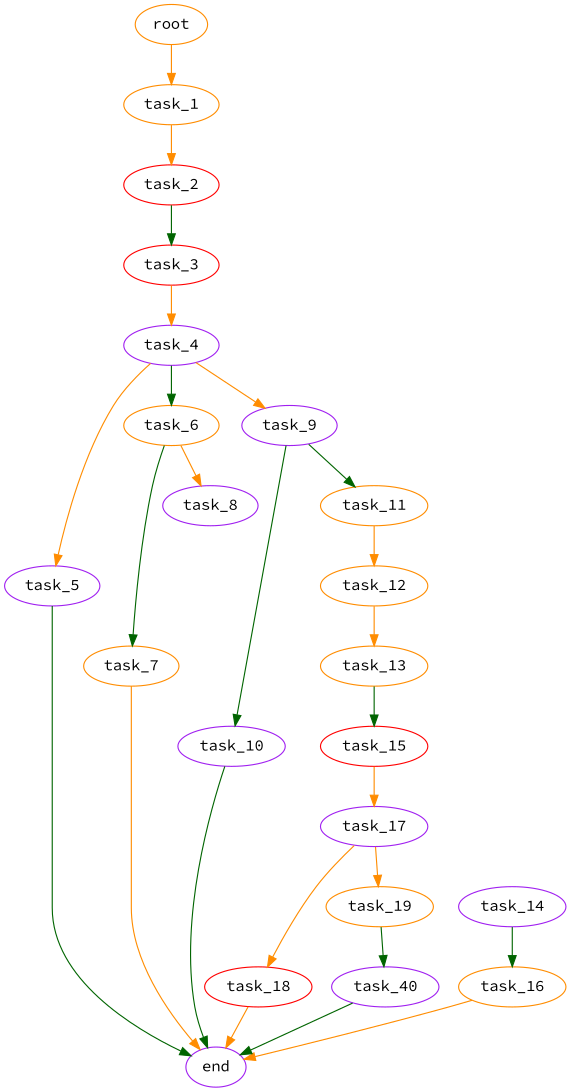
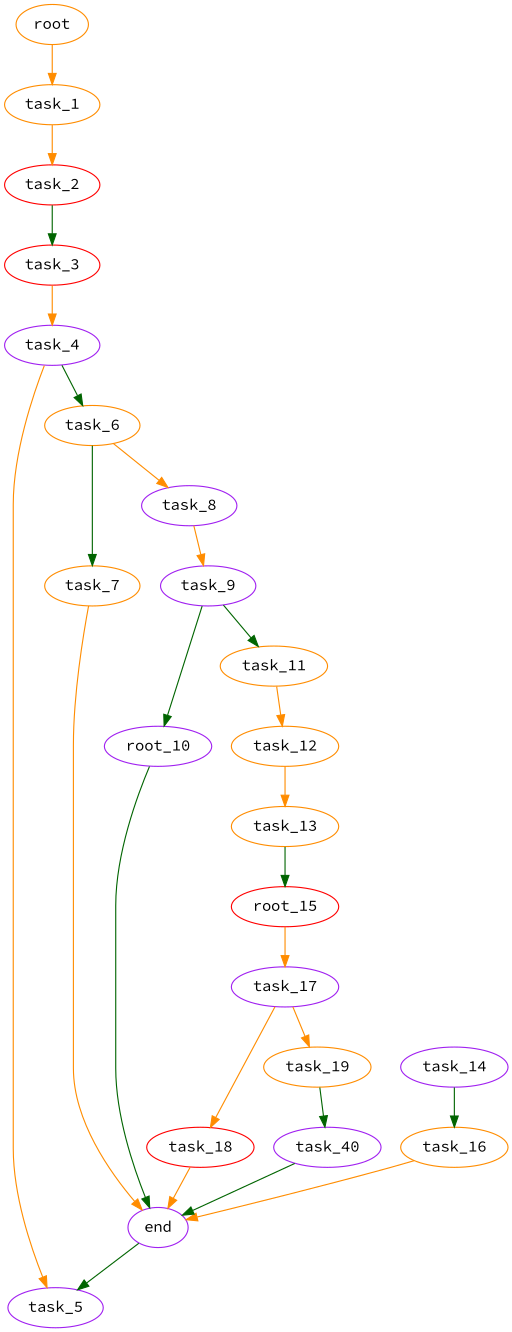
(226, 382) -> (197, 540)
(232, 746) -> (158, 746)
(374, 746) -> (285, 907)
(52, 858) -> (113, 1263)
